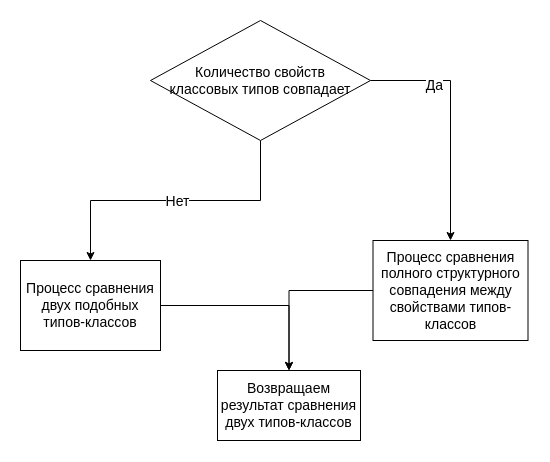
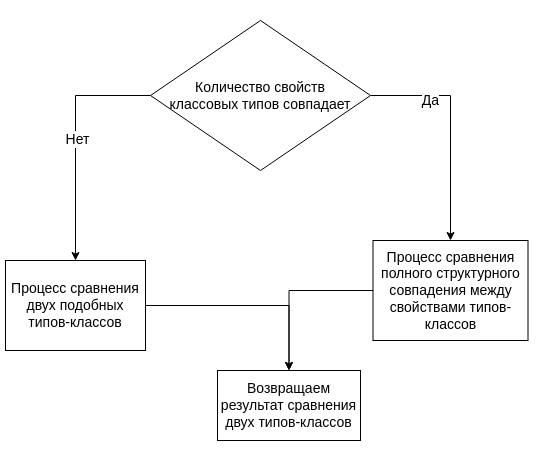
(261, 81) -> (261, 96)
(91, 306) -> (76, 306)
